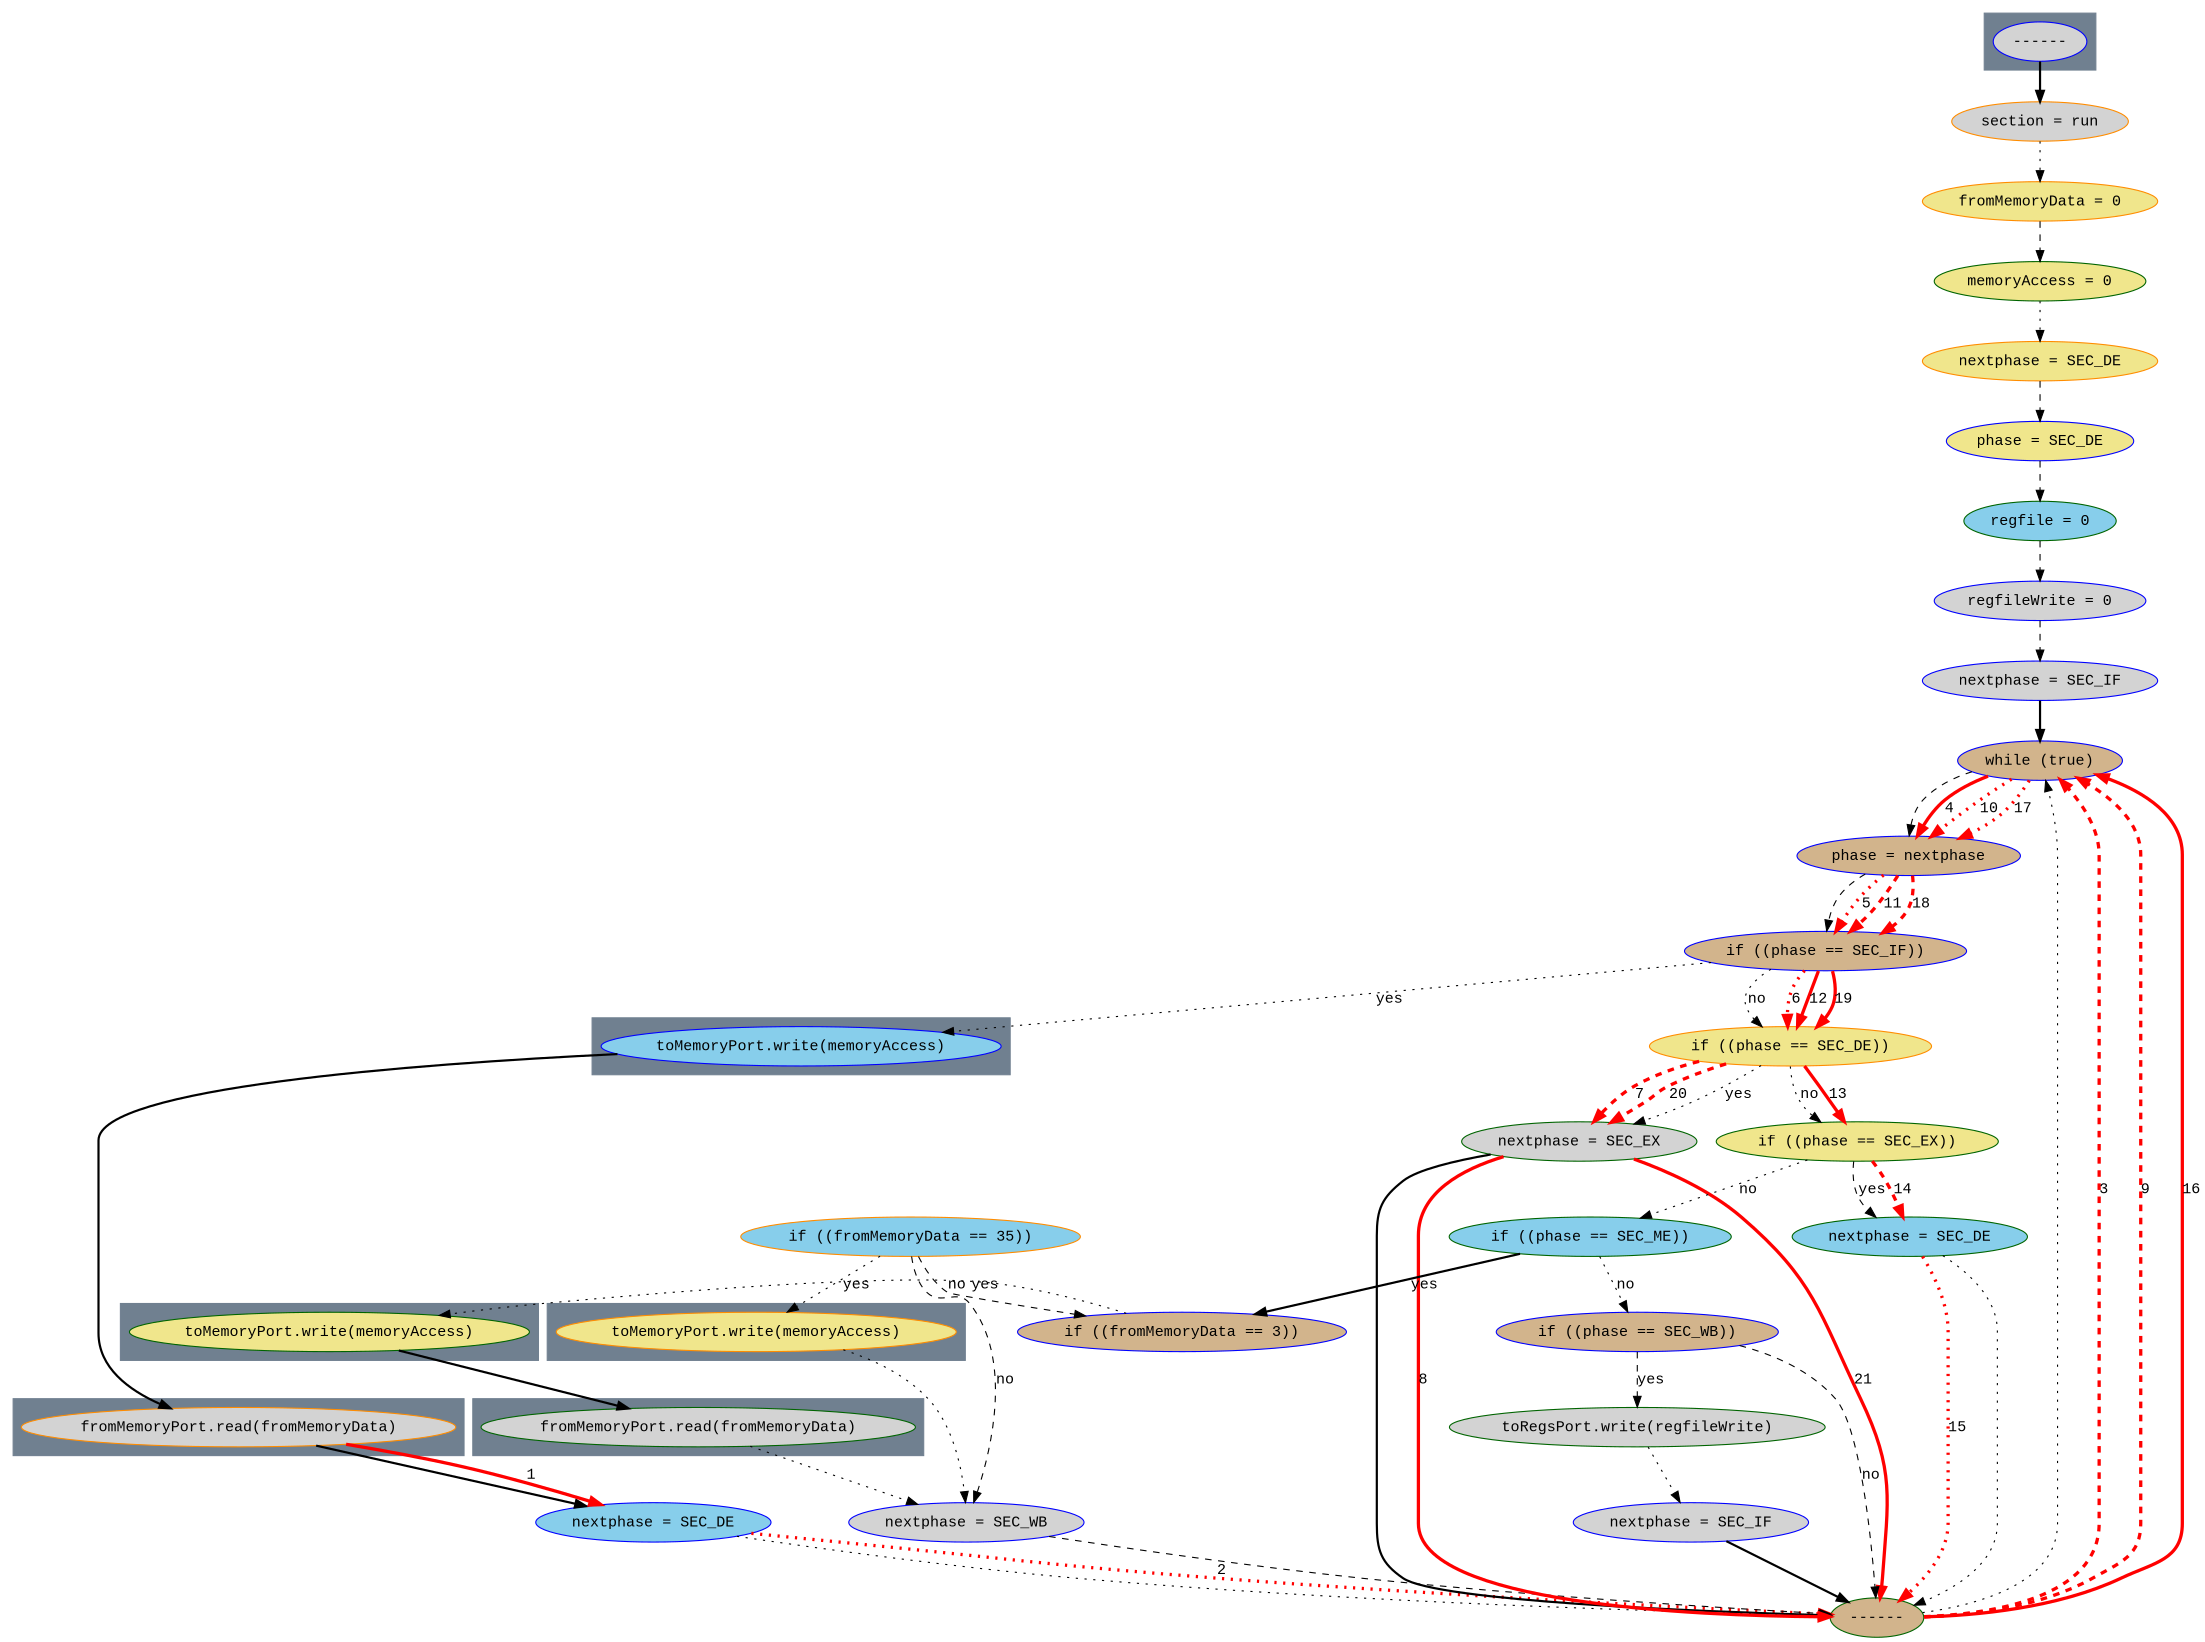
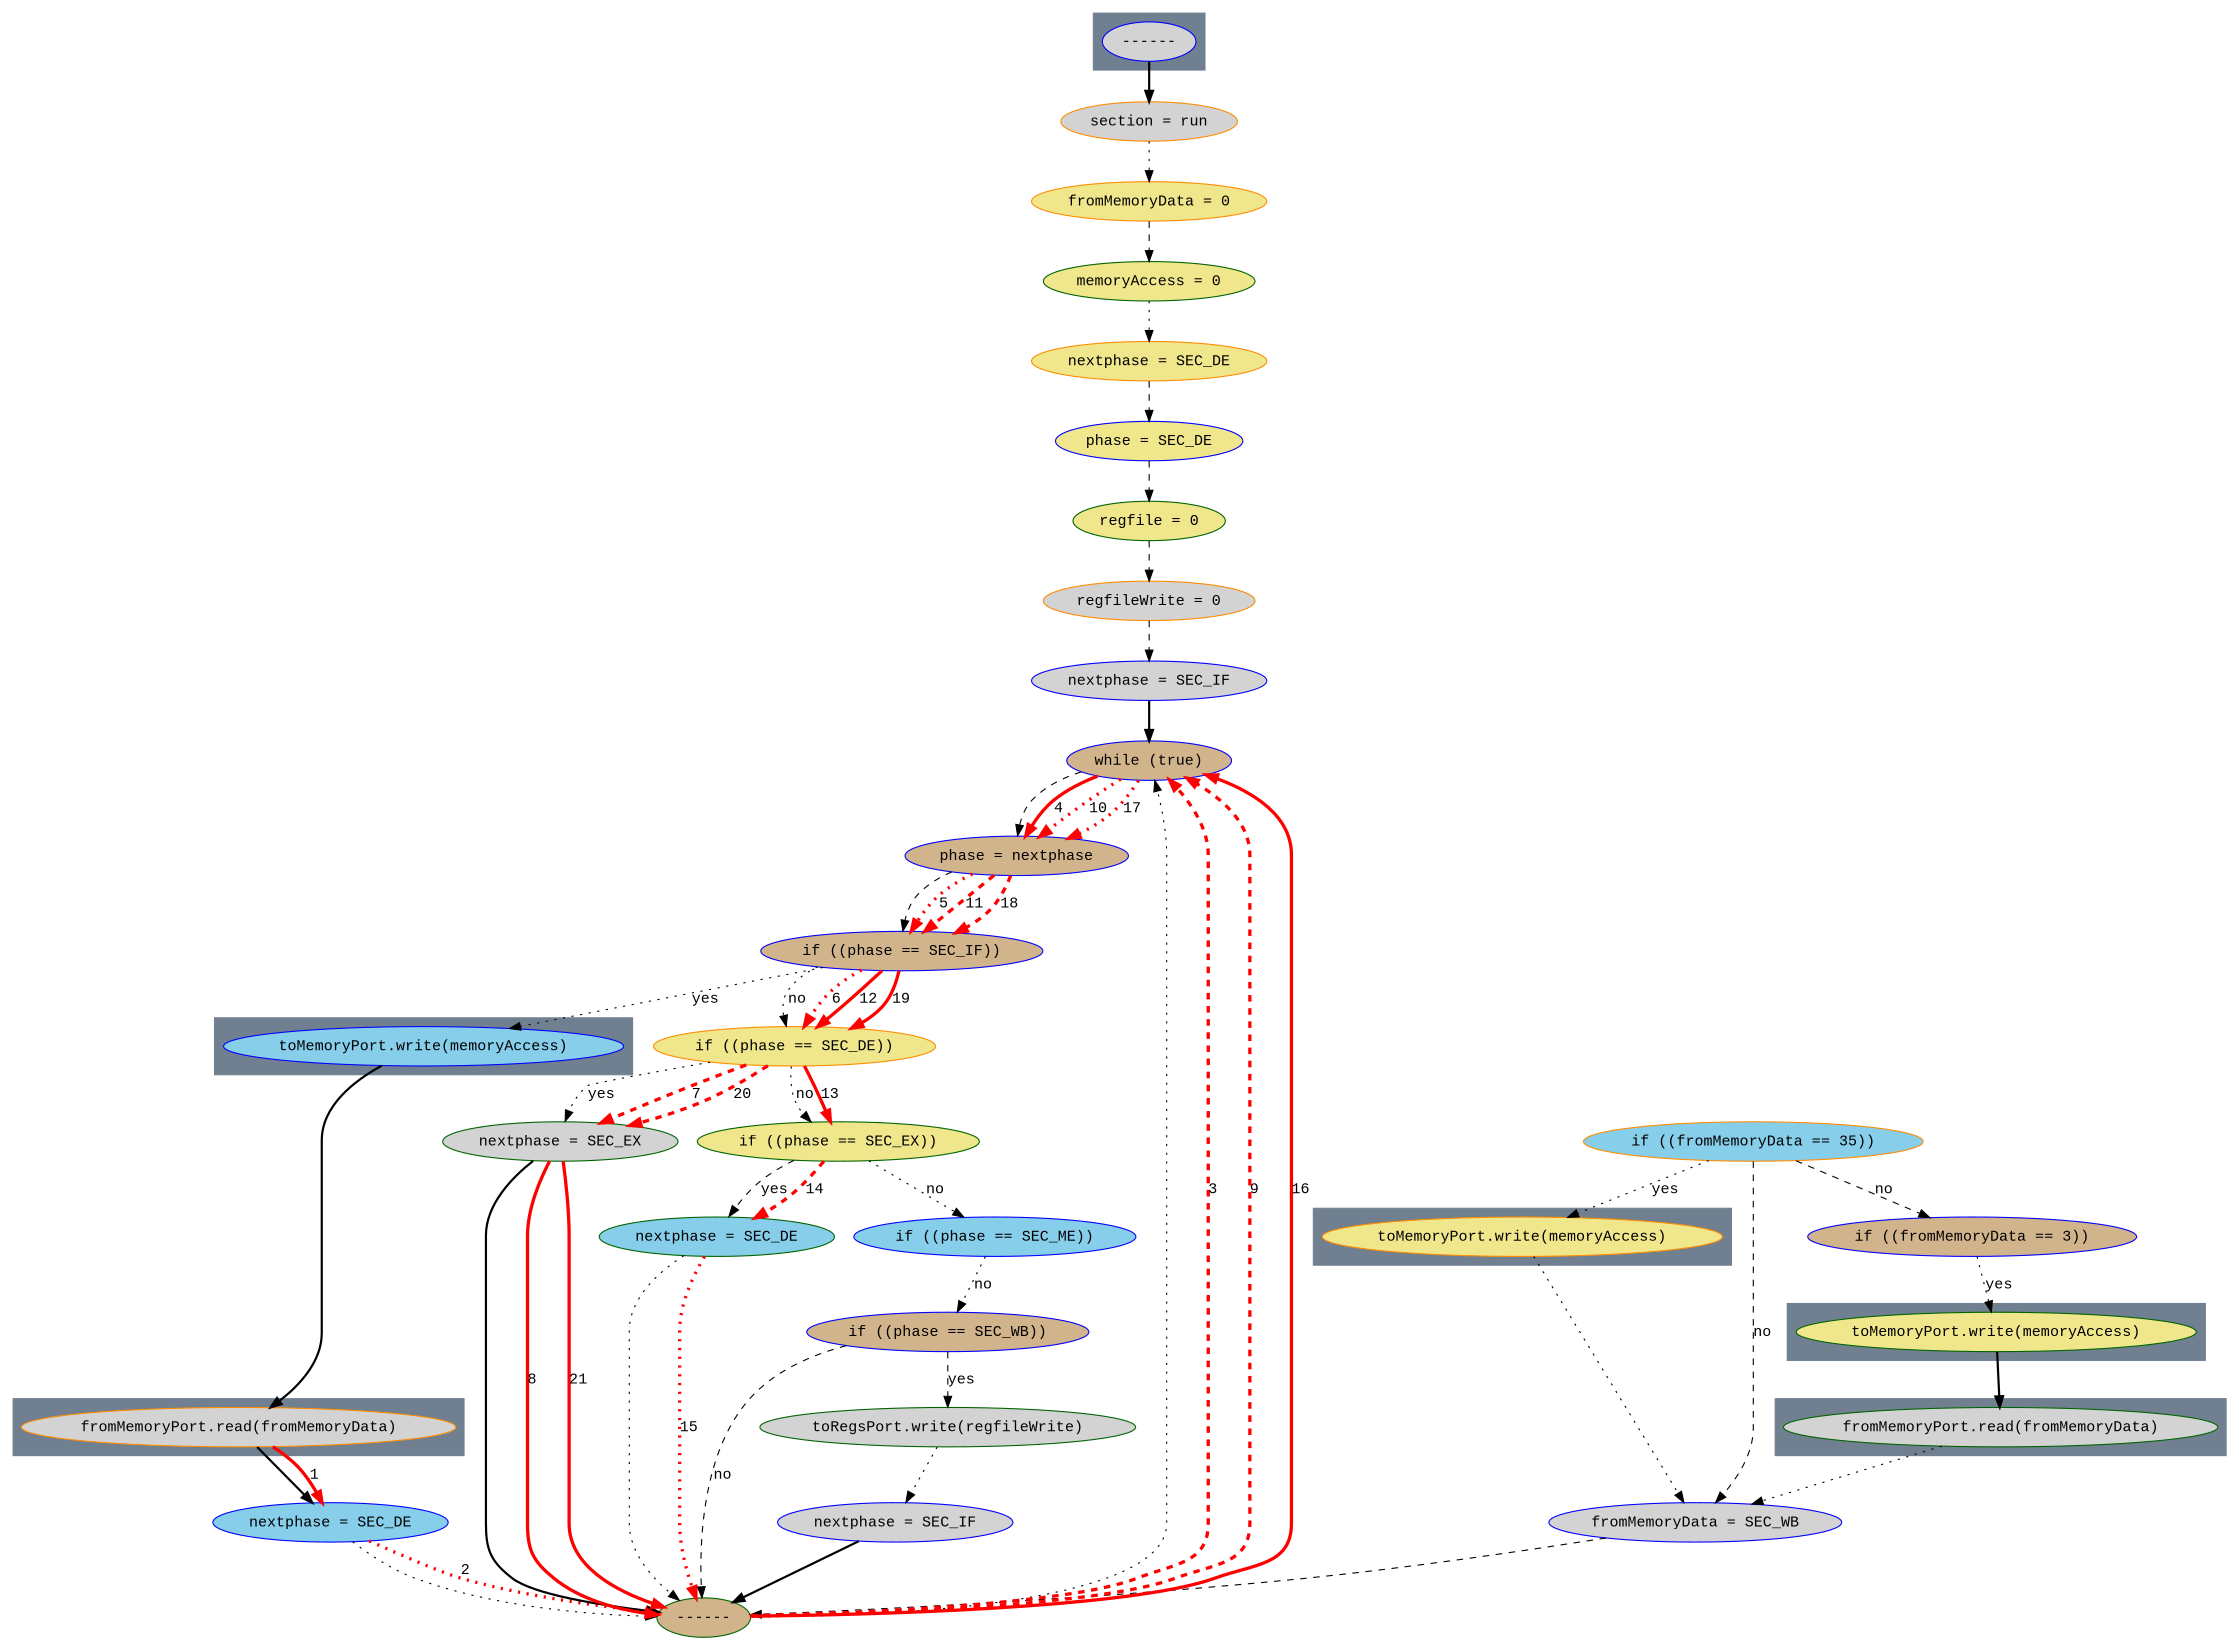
(2040, 521) -> (1149, 521)
(2040, 601) -> (1149, 601)
(1590, 1237) -> (995, 1237)
(1393, 1283) -> none
(966, 1522) -> (1695, 1522)
